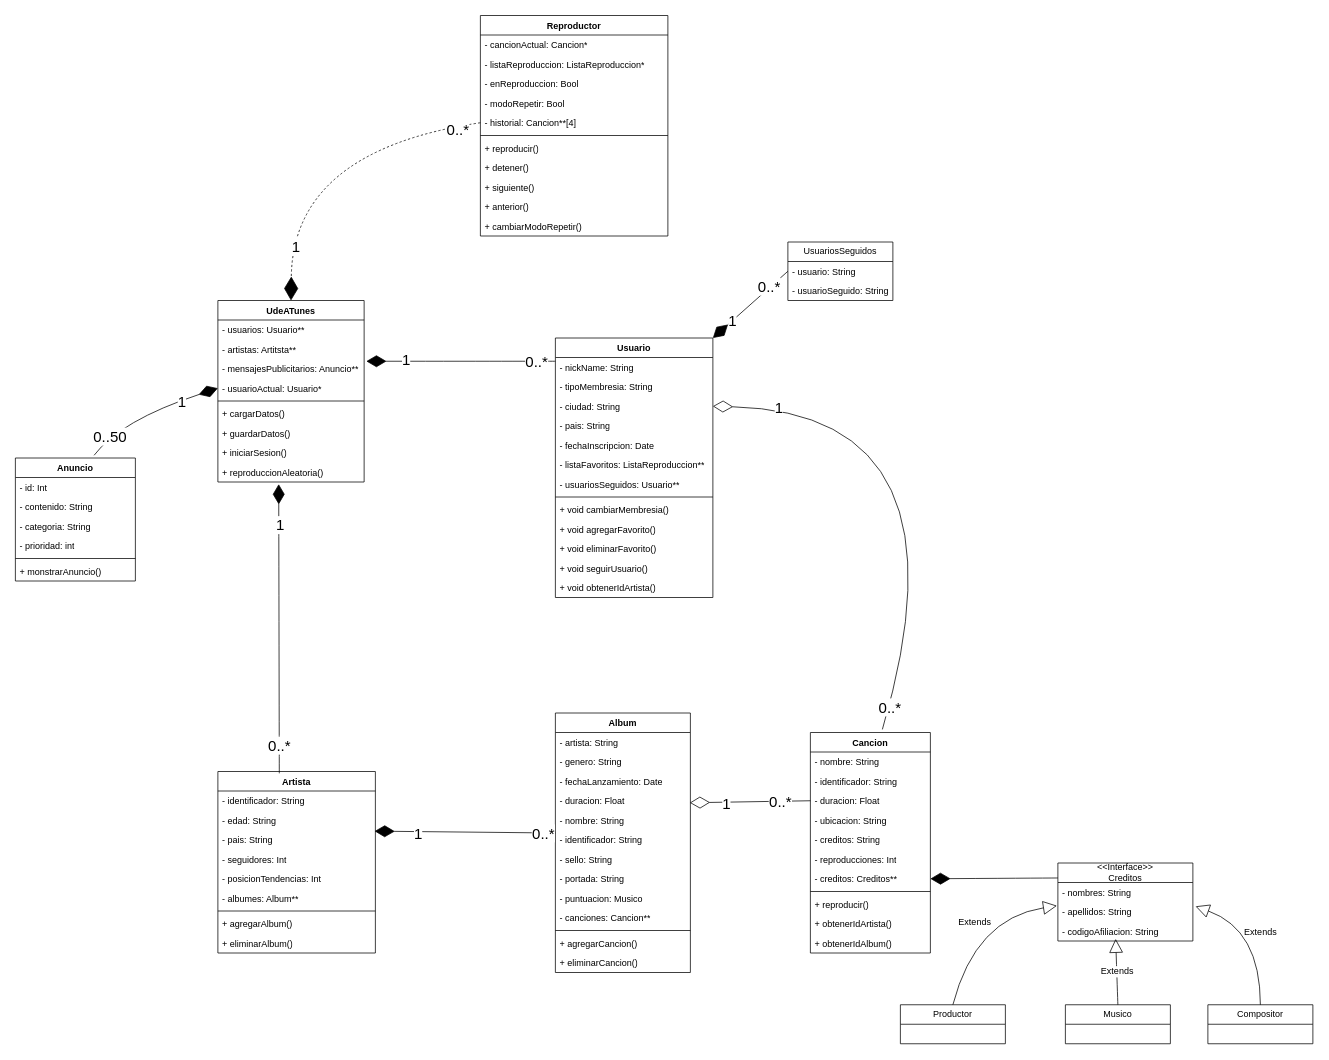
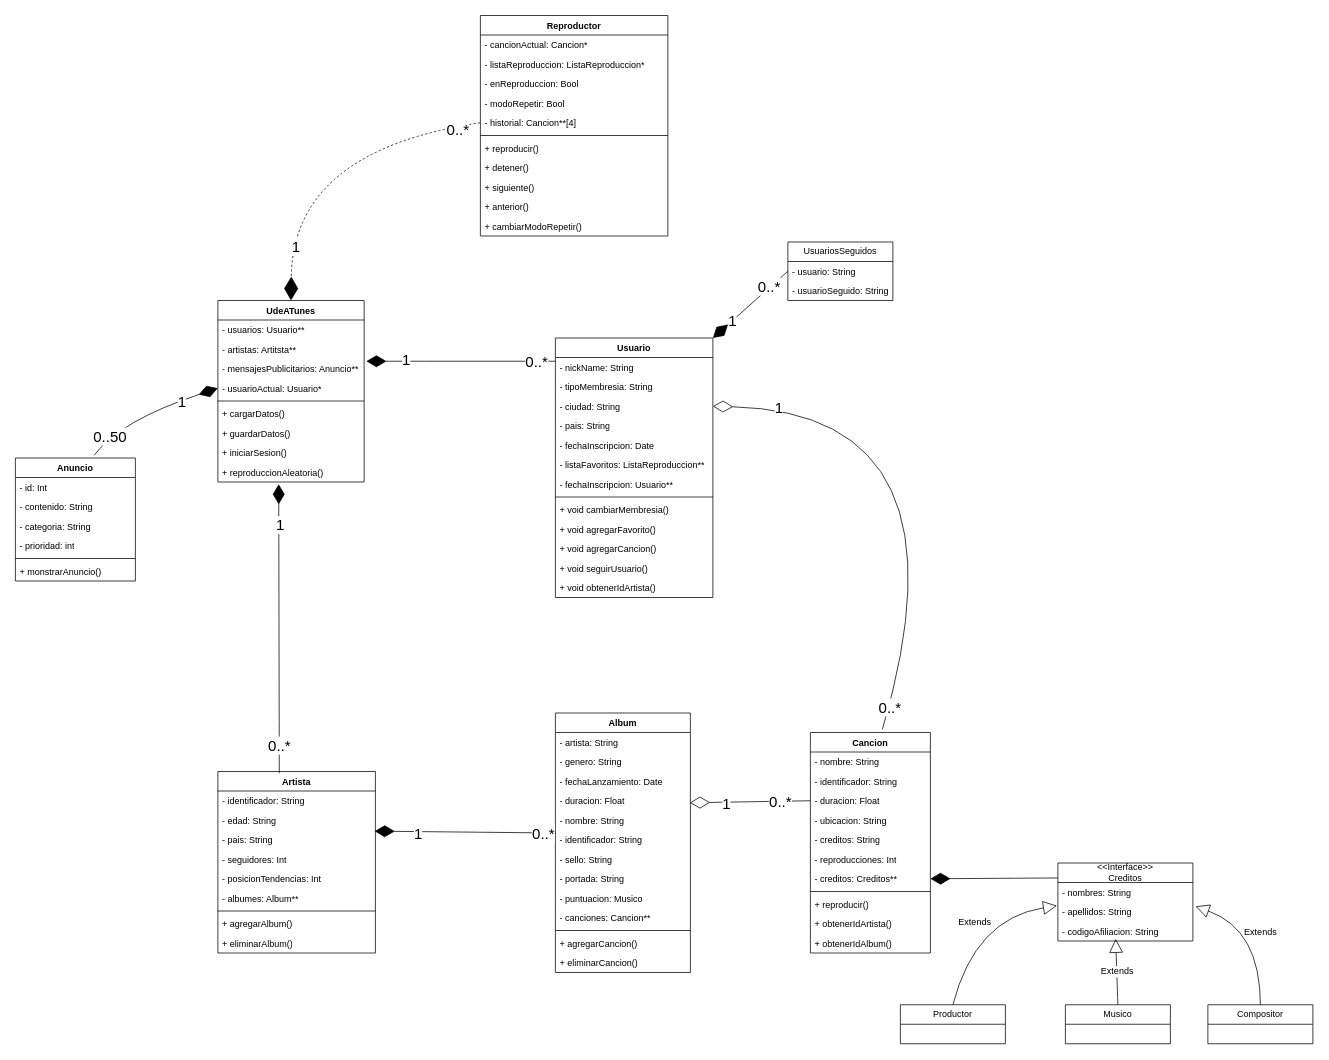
(626, 485) -> (626, 485)
(615, 550) -> (613, 550)
